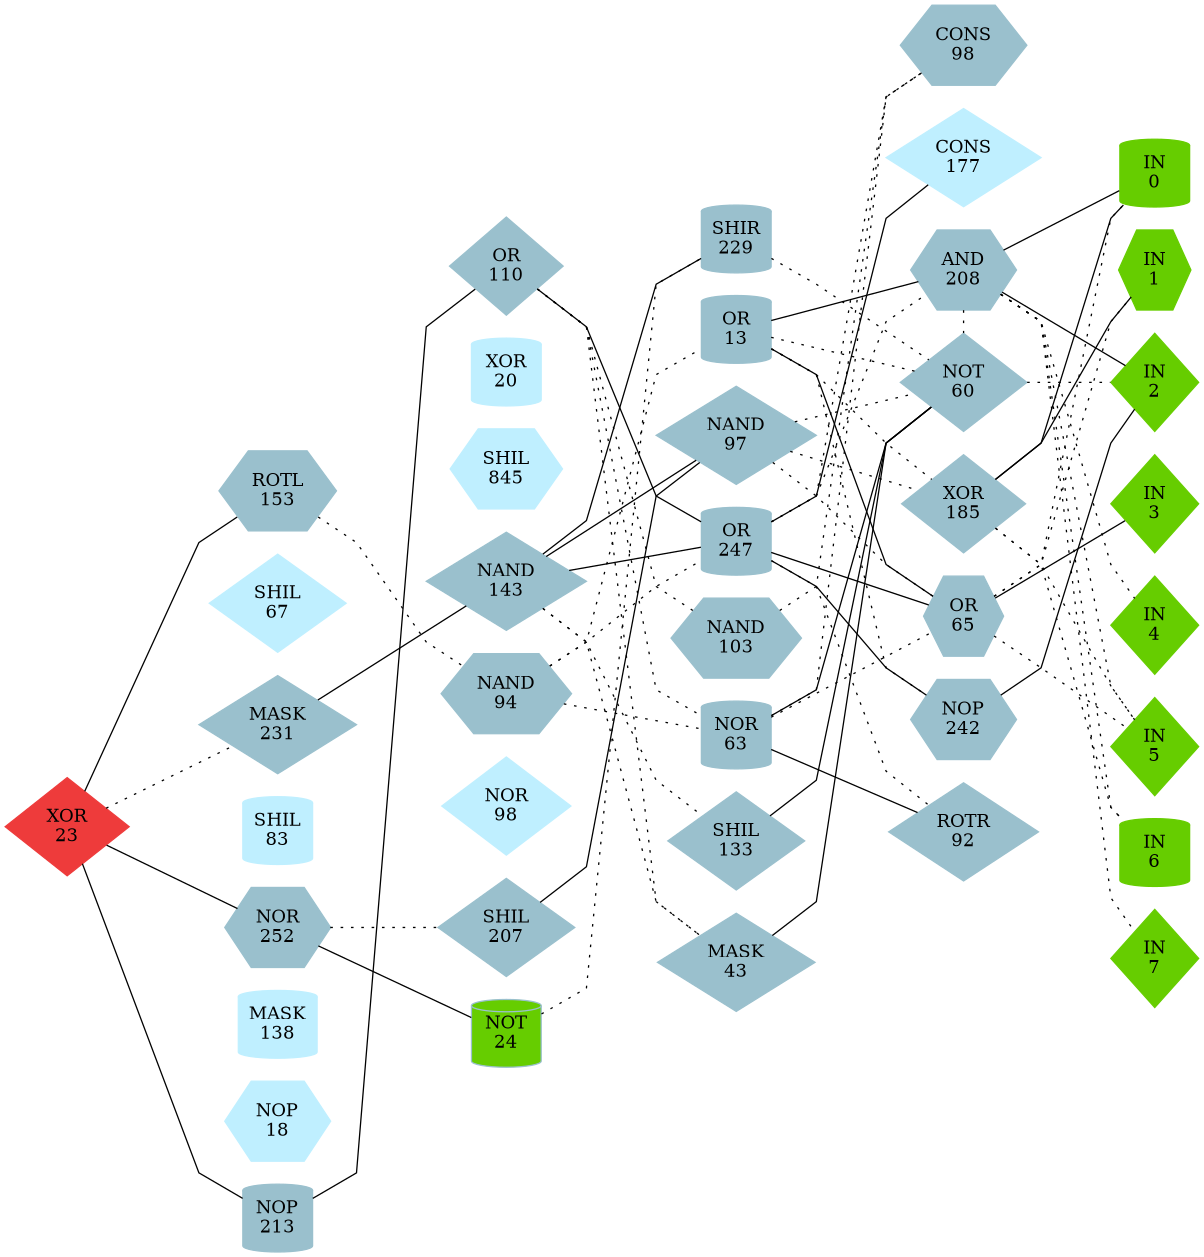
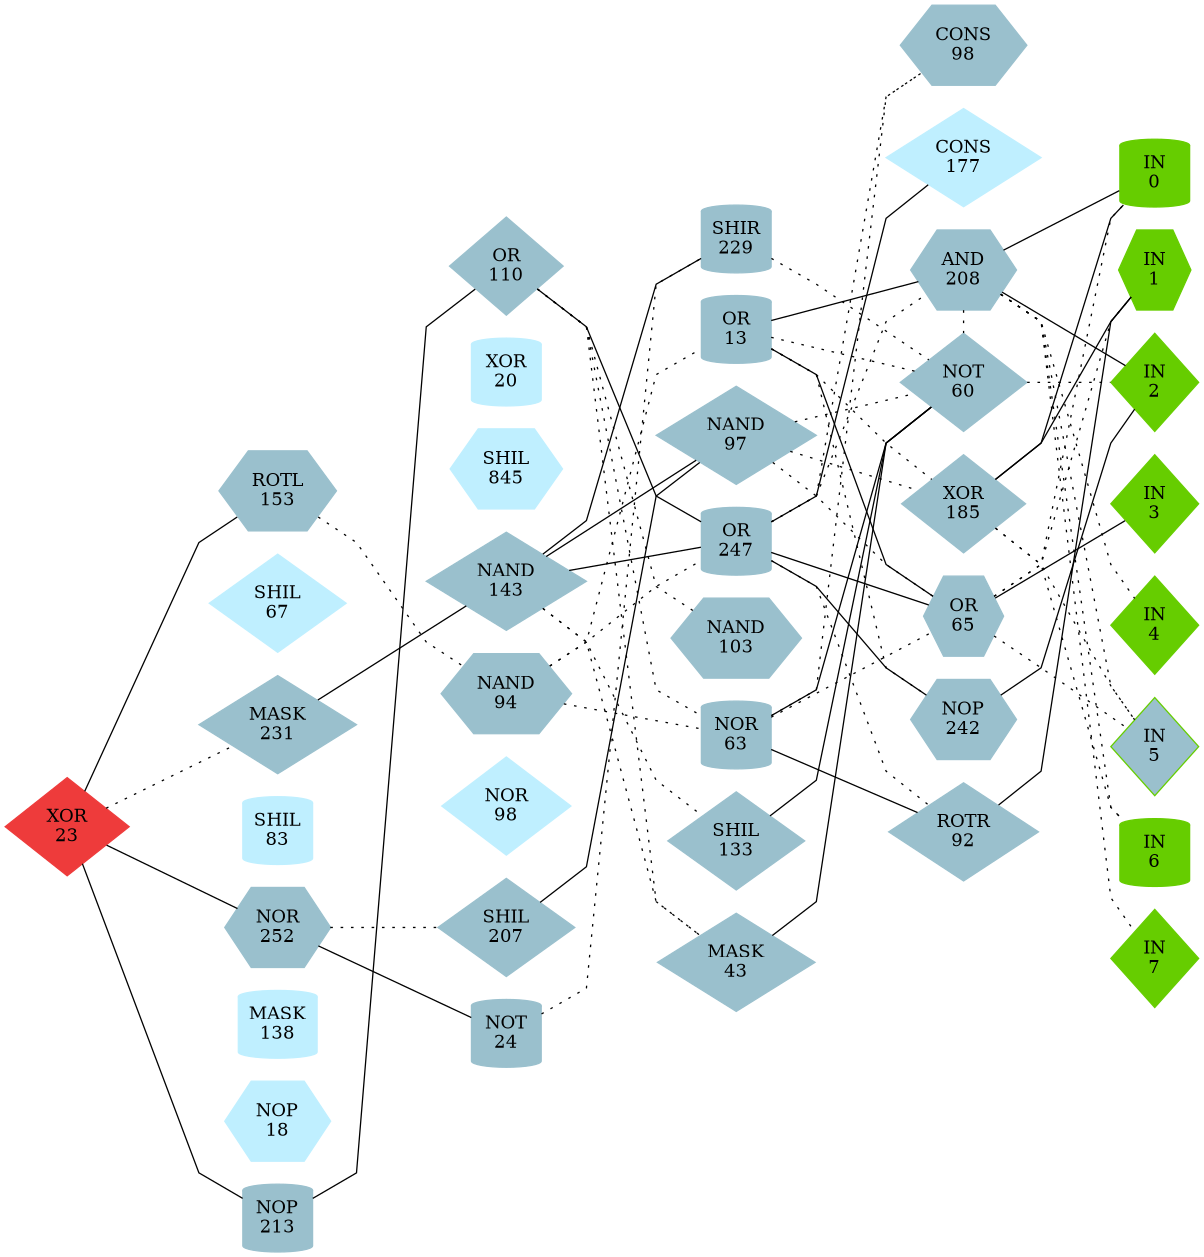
(831, 486) -> none
none -> (1058, 664)
(1155, 747) -> (1155, 747)
(506, 1033) -> (506, 1033)
